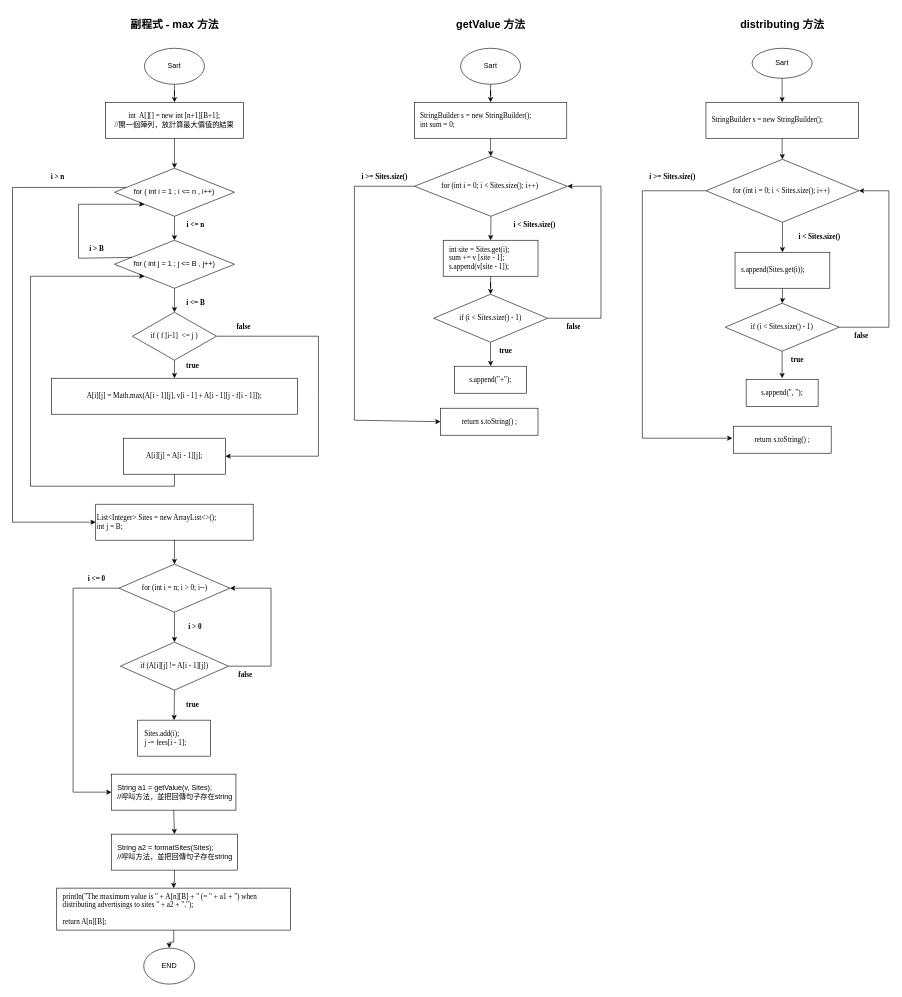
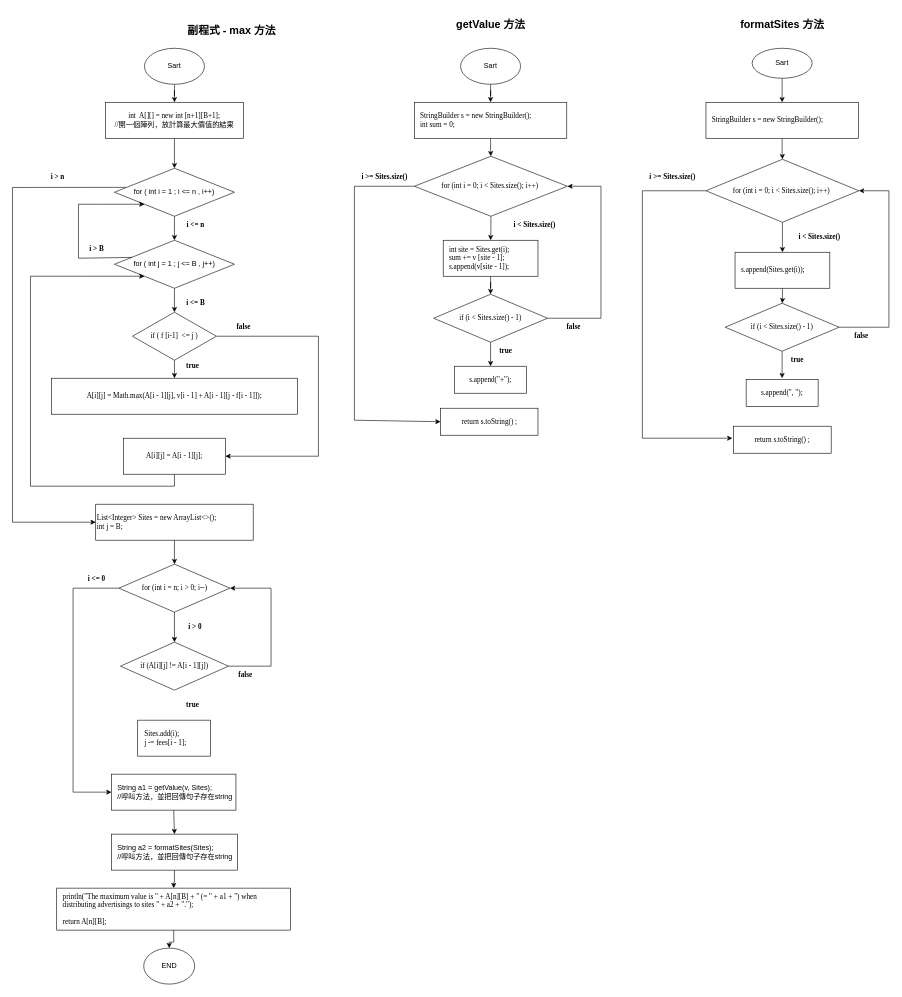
(174, 24) -> (231, 30)
(782, 24) -> (782, 24)
(174, 695) -> none
